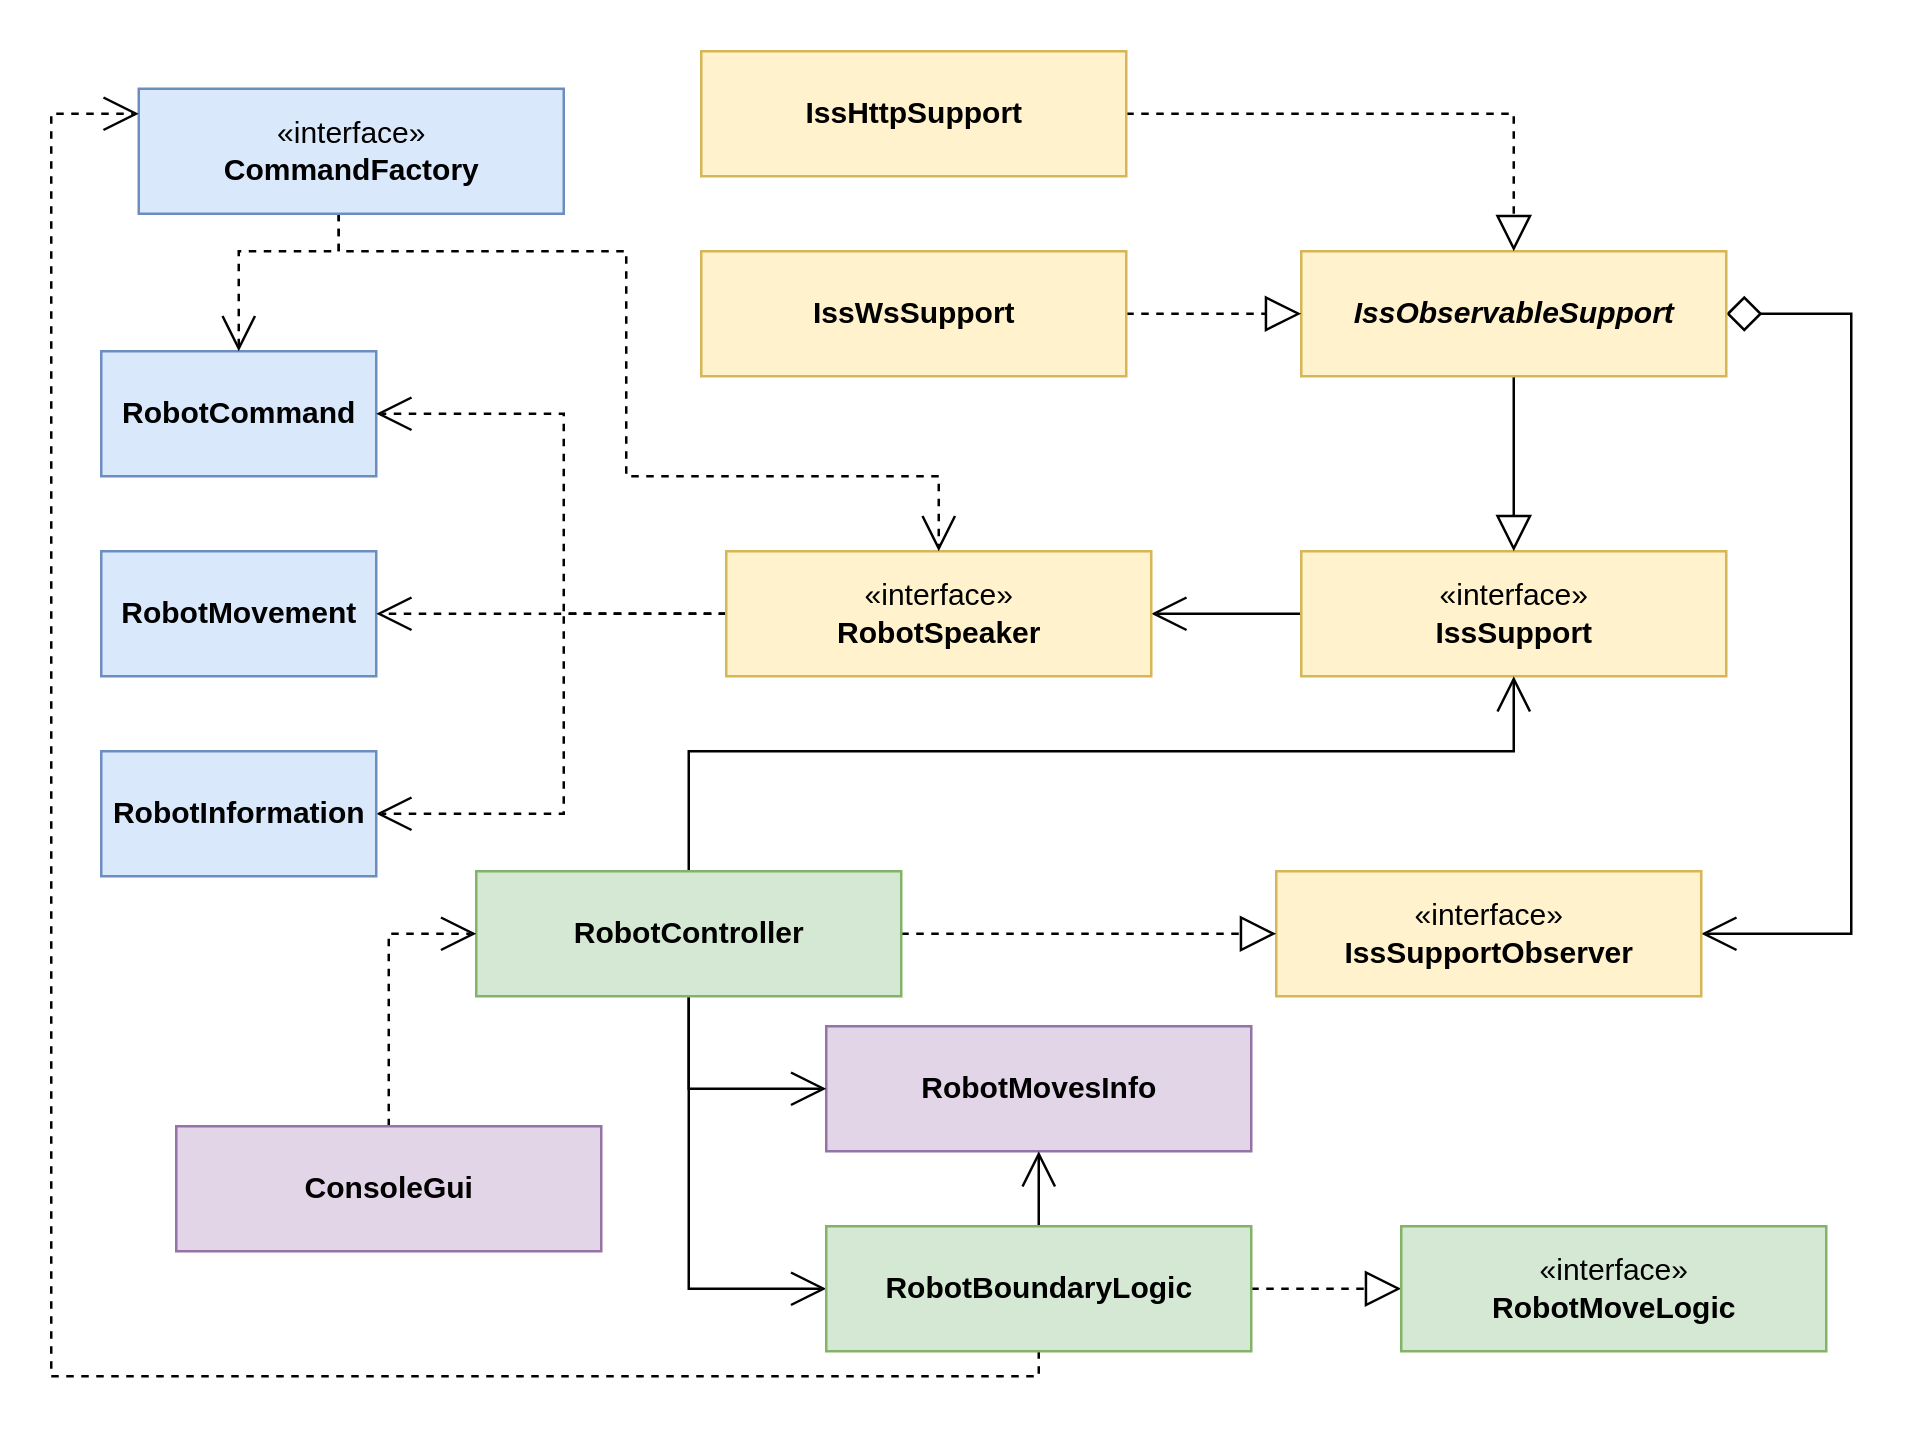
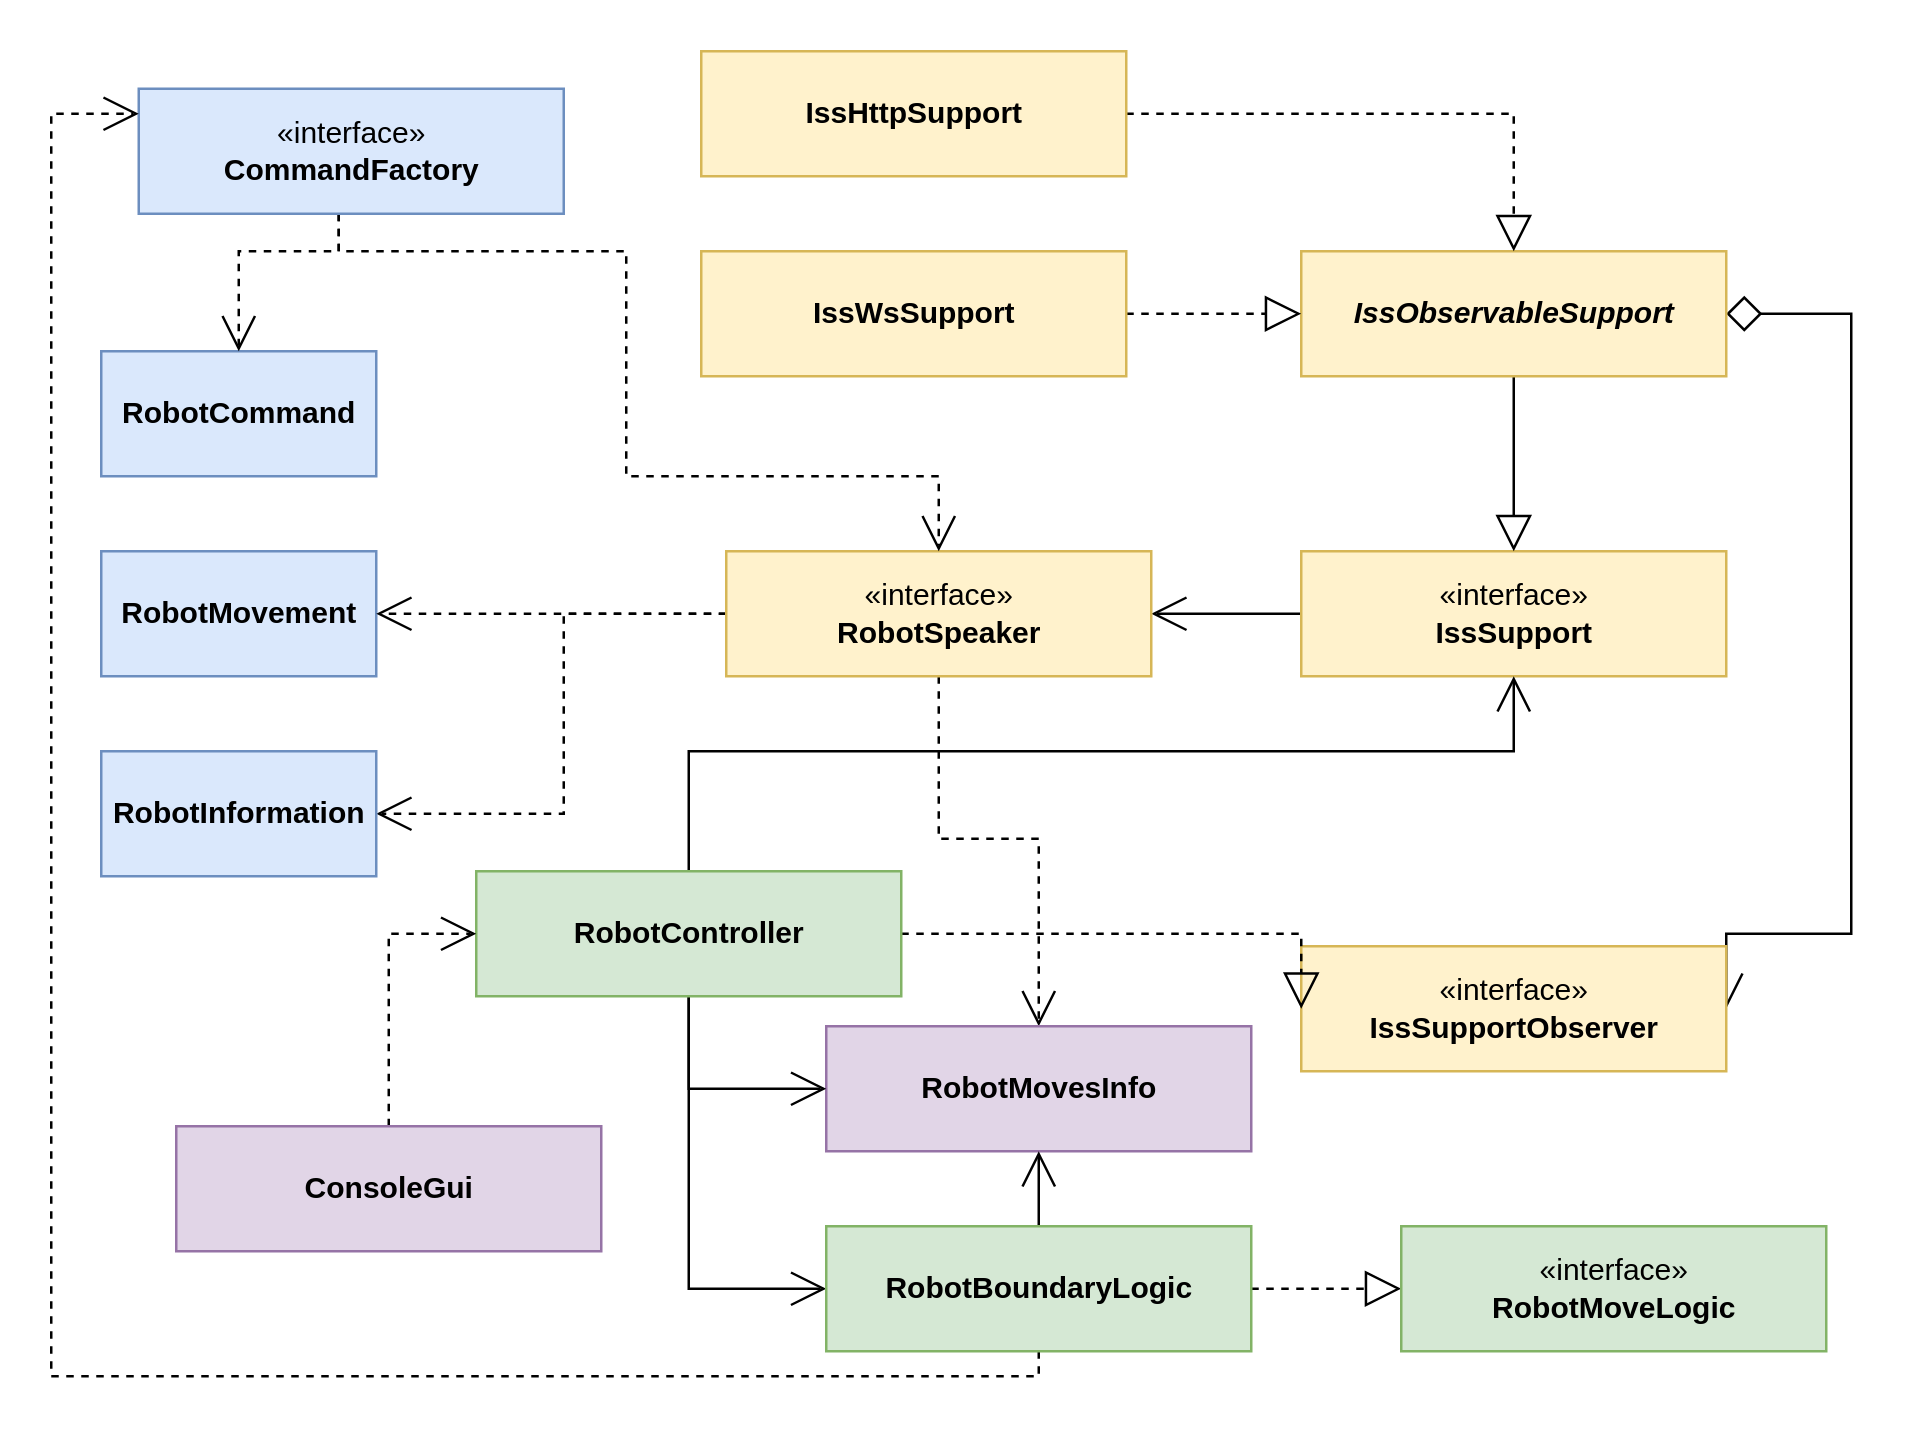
(564, 422) -> (993, 839)
(1489, 934) -> (1514, 1009)
